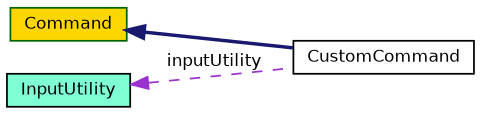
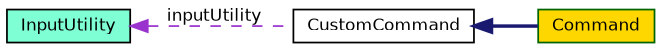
(219, 40) -> (515, 26)
